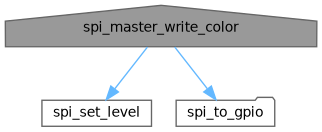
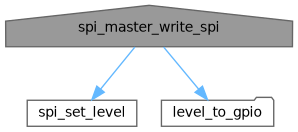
(161, 28) -> (149, 28)
(225, 113) -> (218, 113)
